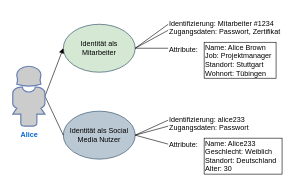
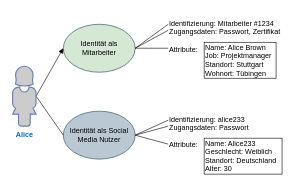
(29, 96) -> (24, 96)
